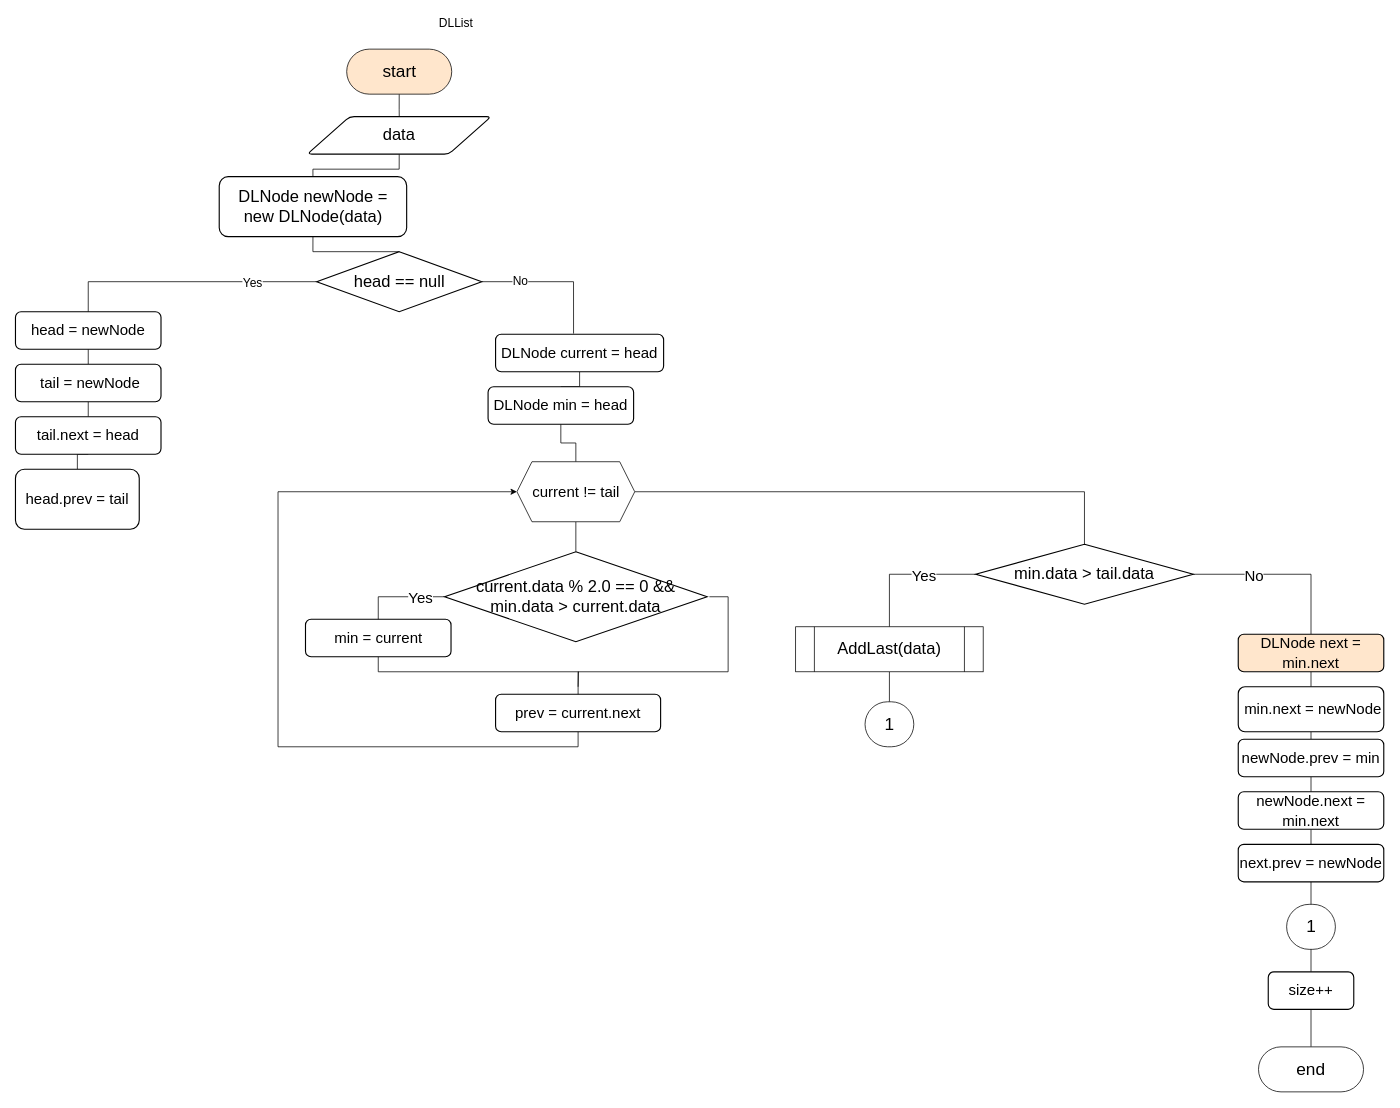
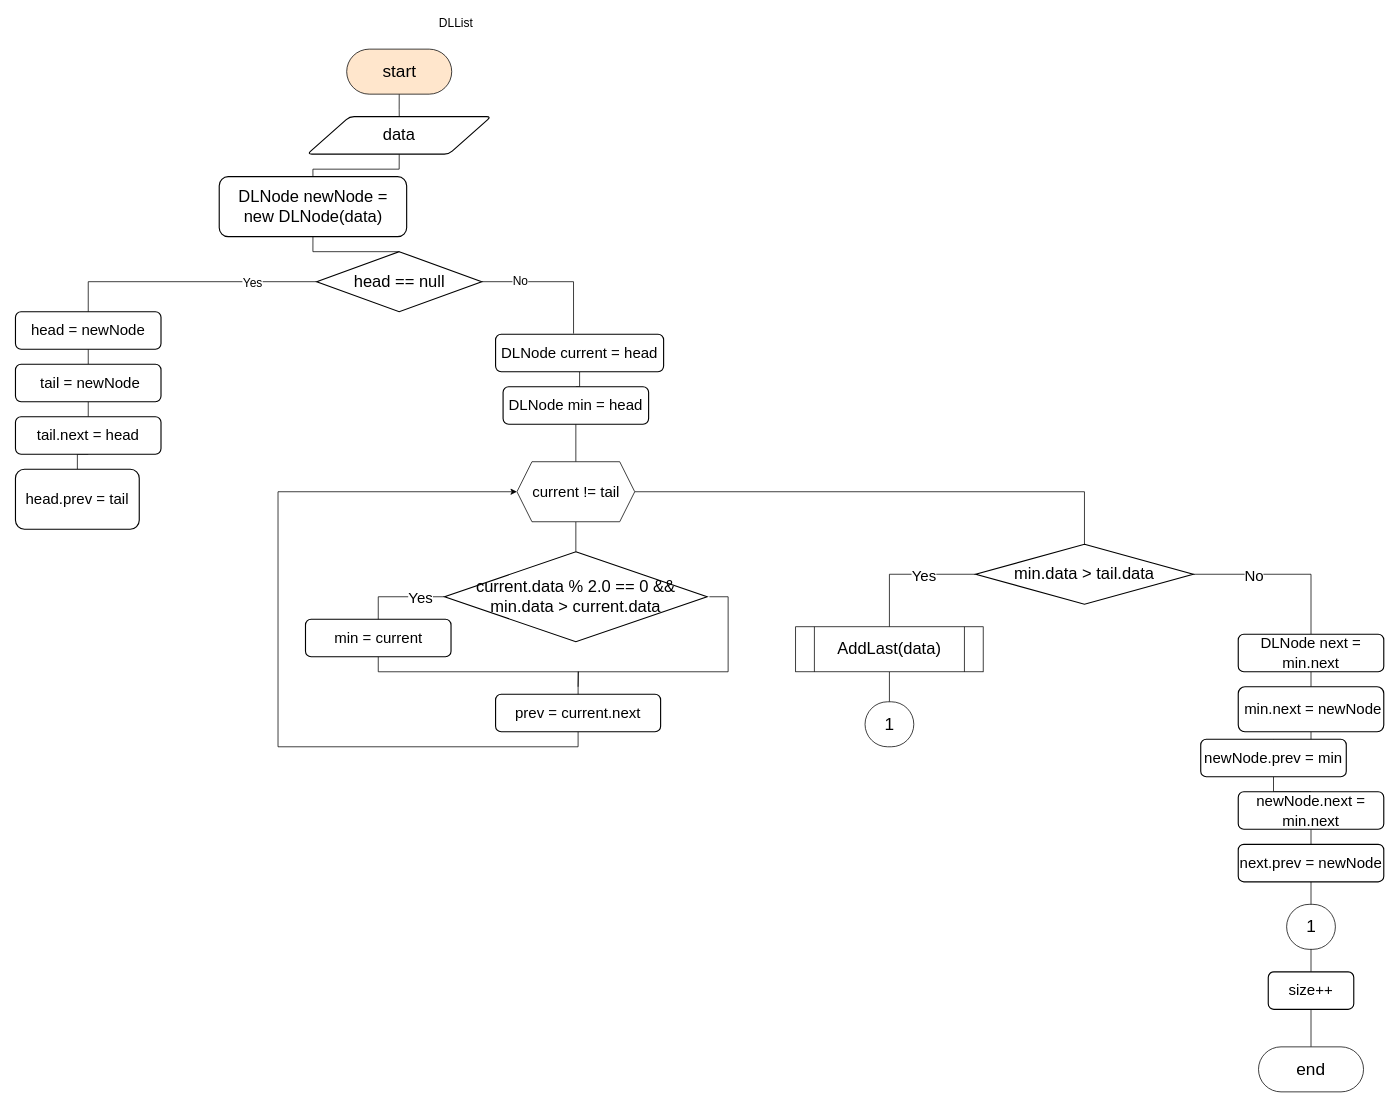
(561, 405) -> (576, 405)
(1311, 653) -> (1311, 653)
(1311, 758) -> (1273, 758)
